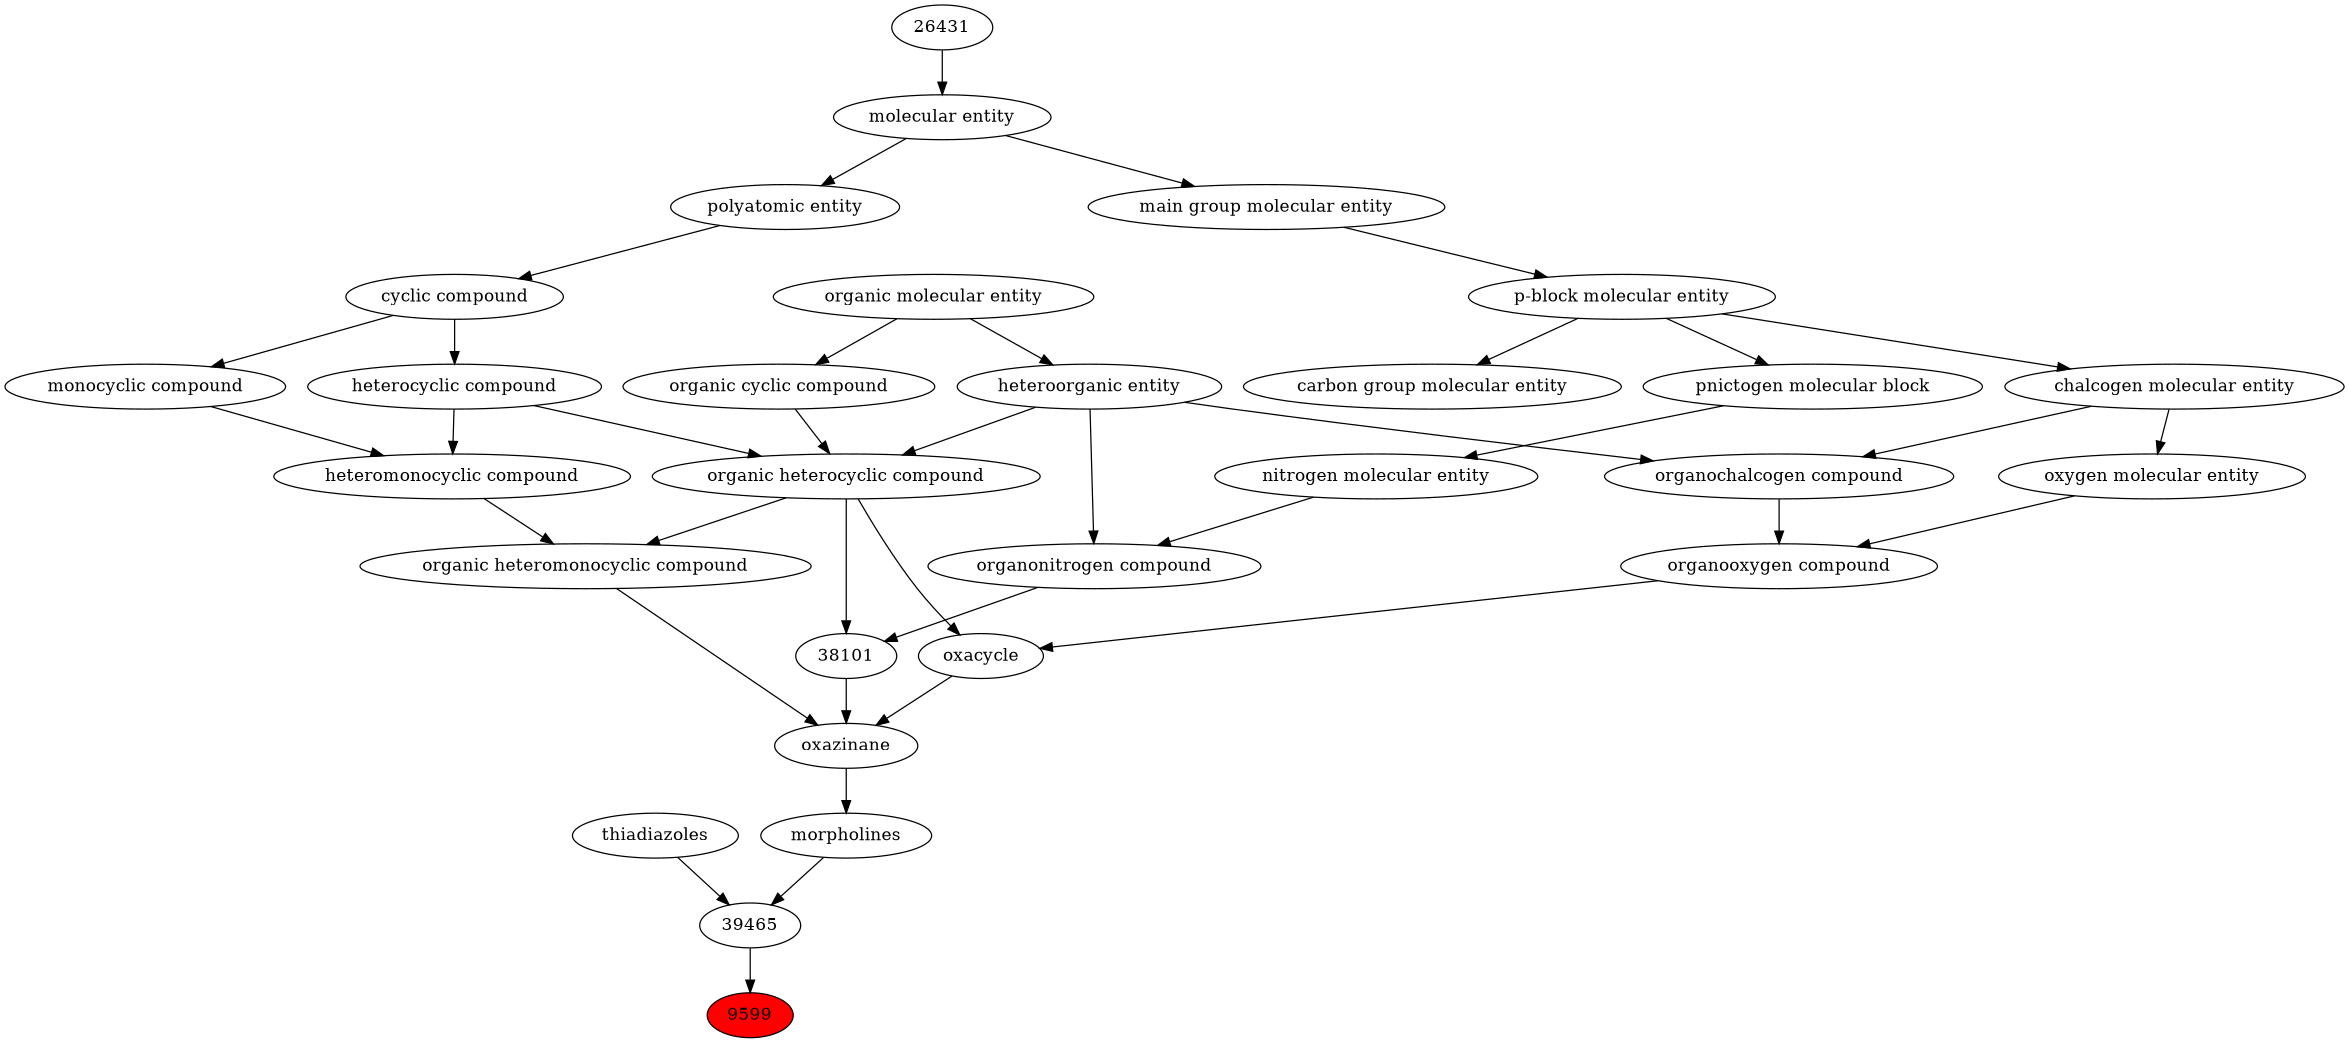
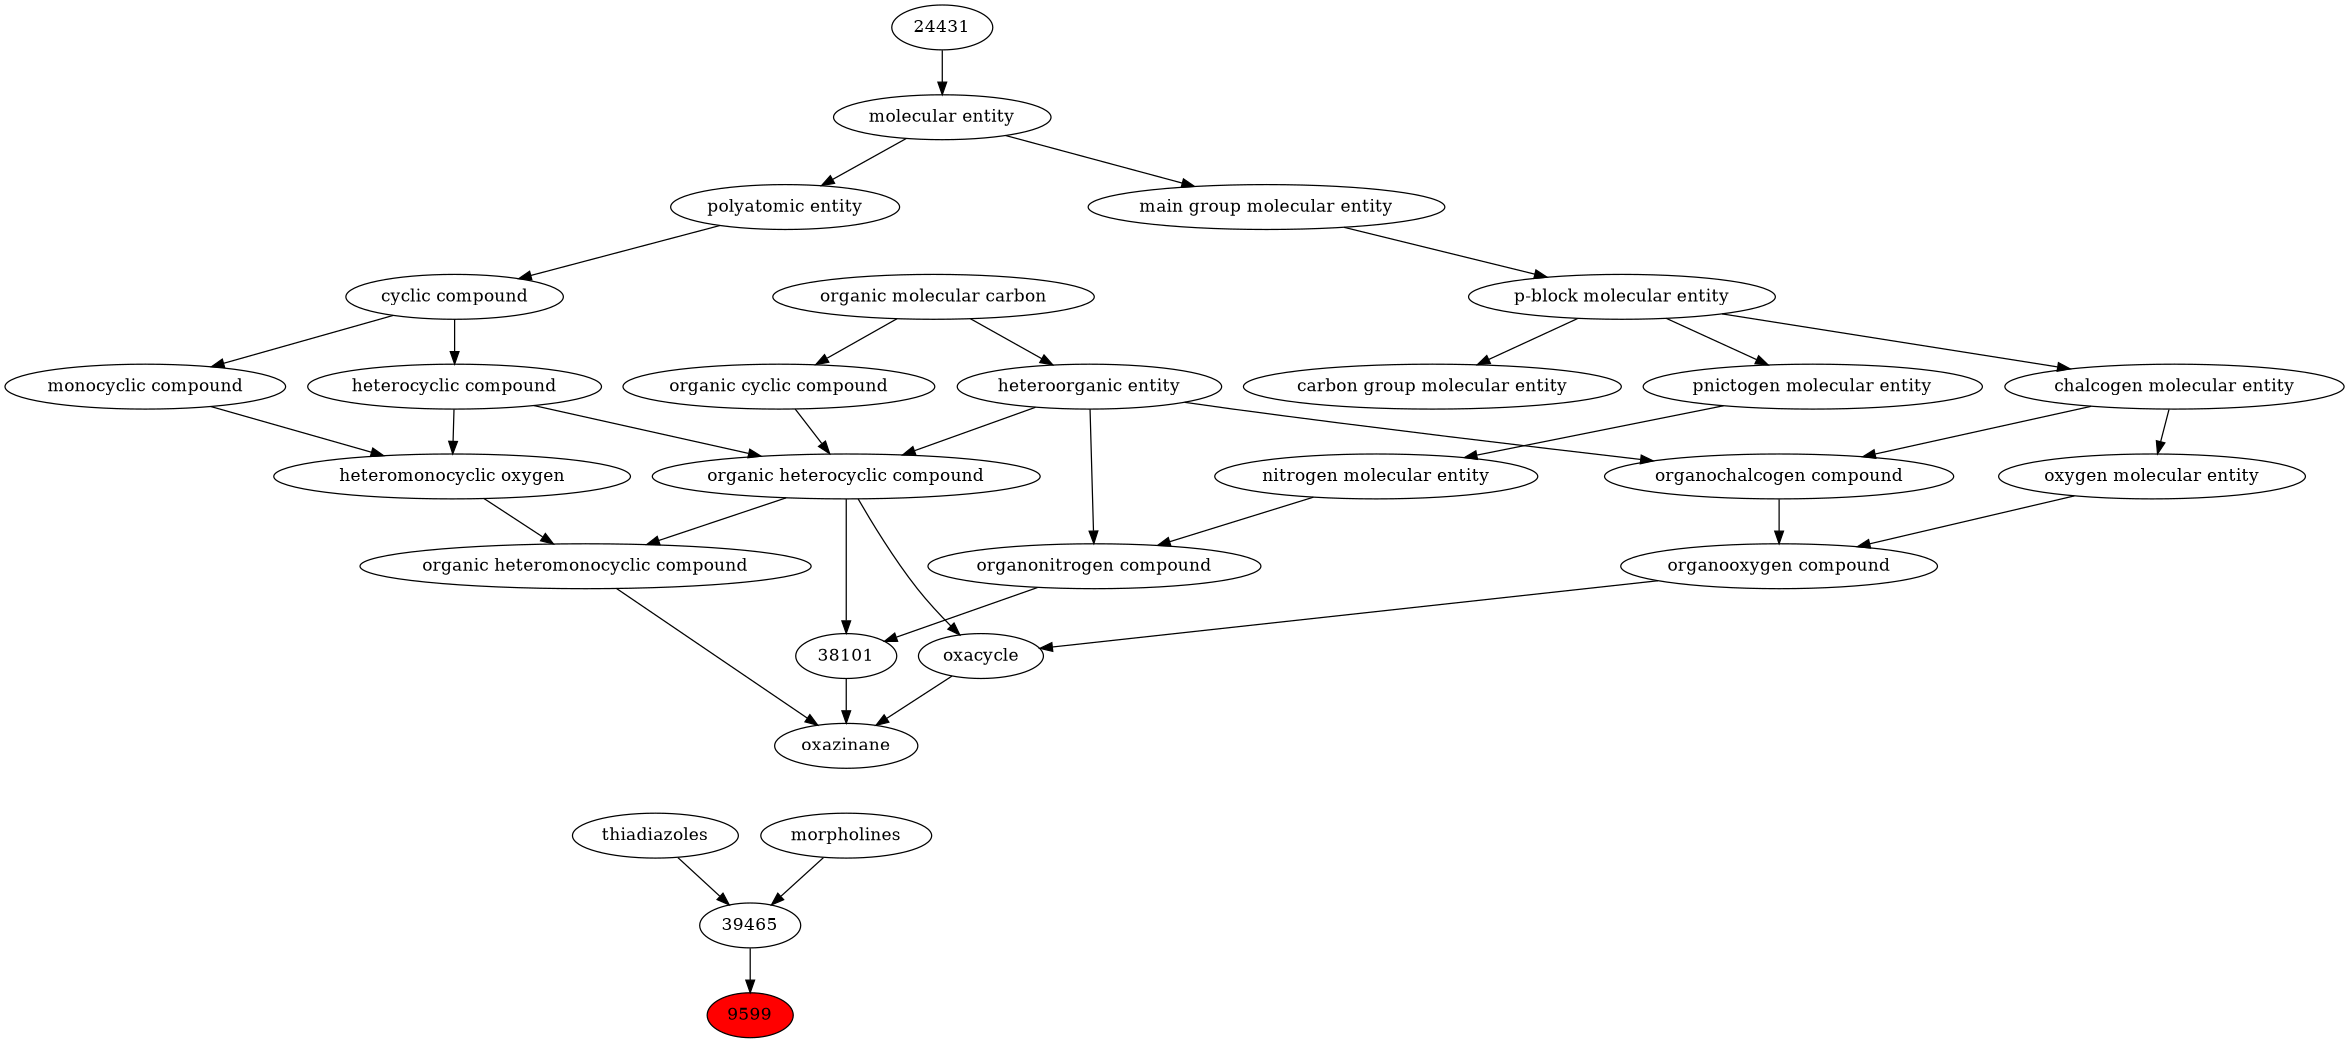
(942, 27) -> (942, 27)
(934, 297) -> (934, 297)
(1813, 387) -> (1813, 387)
(452, 476) -> (452, 476)
(846, 785) -> none
